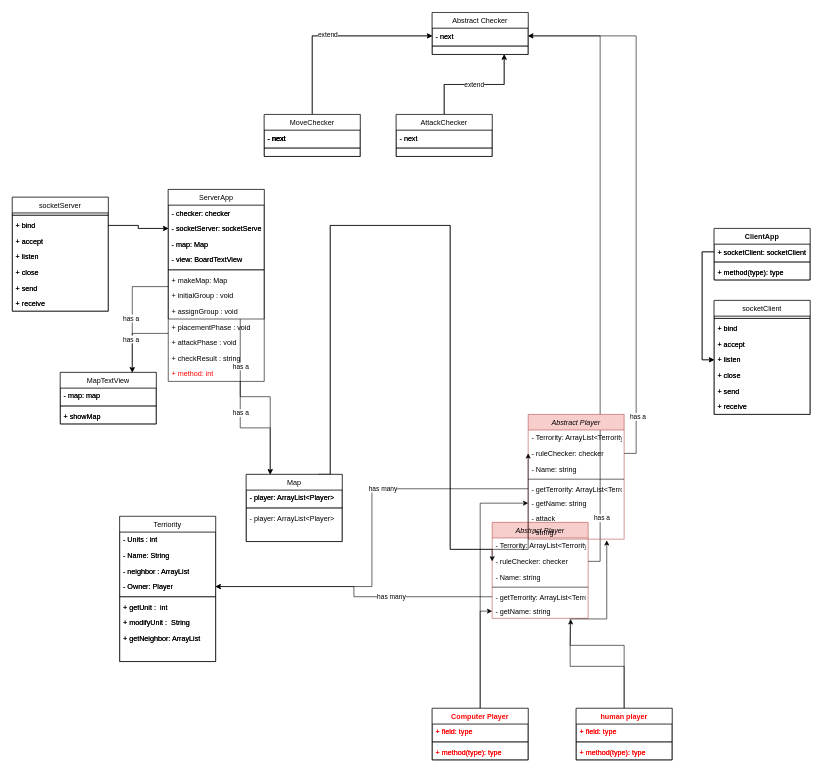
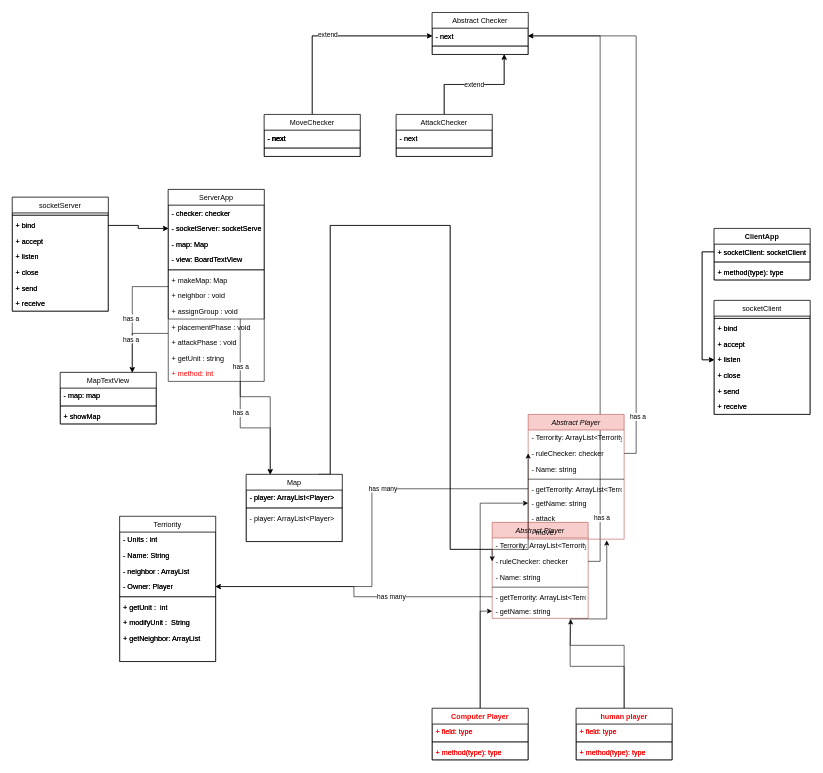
(206, 296) -> (200, 296)
(210, 358) -> (202, 358)
(546, 533) -> (543, 533)
